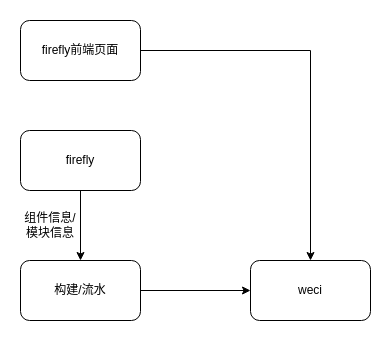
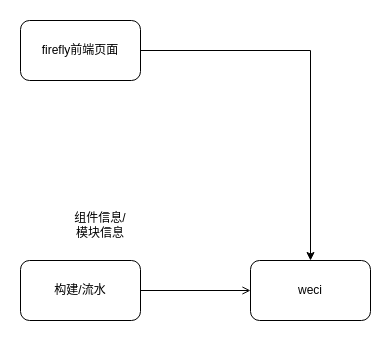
(81, 161) -> none
(81, 222) -> none
(51, 226) -> (101, 226)
(242, 291) -> (244, 291)
